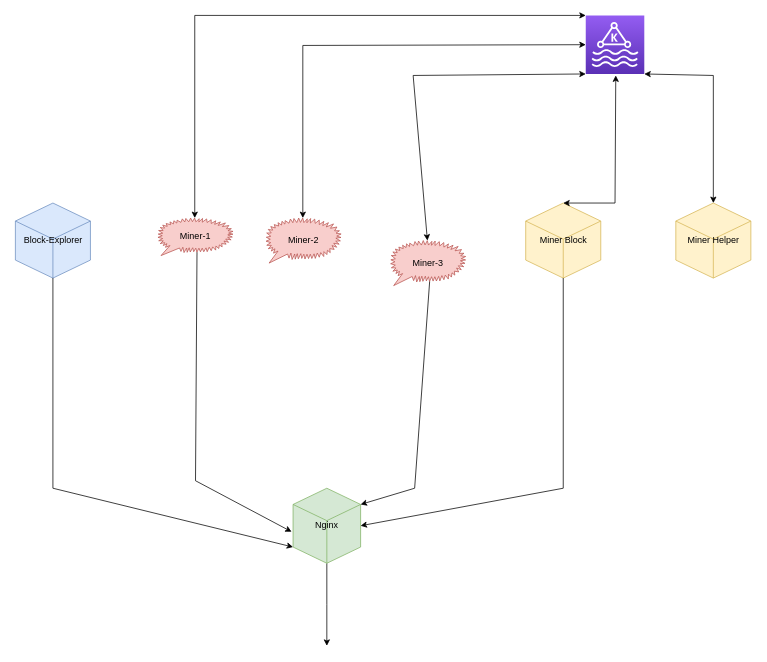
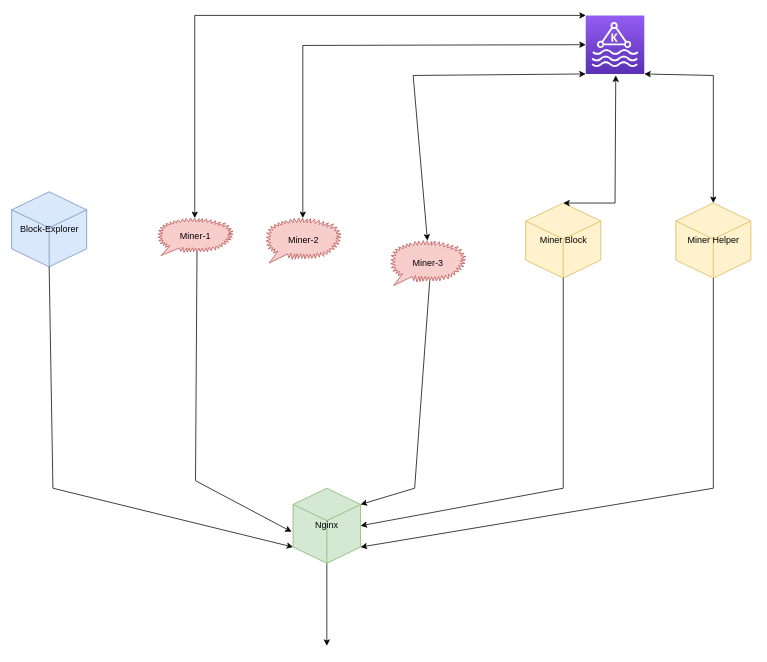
(53, 240) -> (49, 229)
none -> (643, 500)
